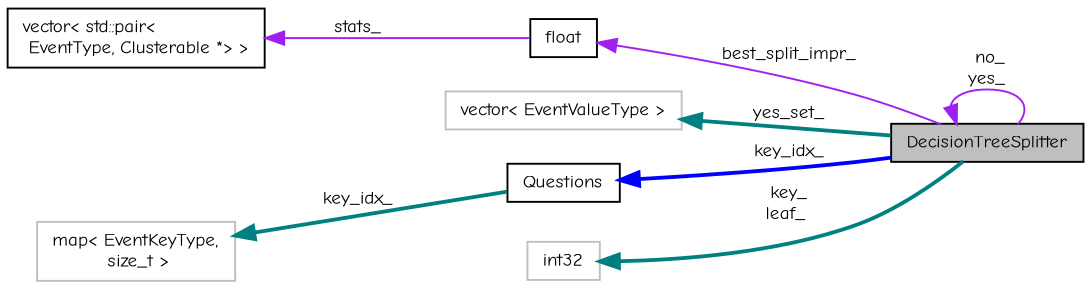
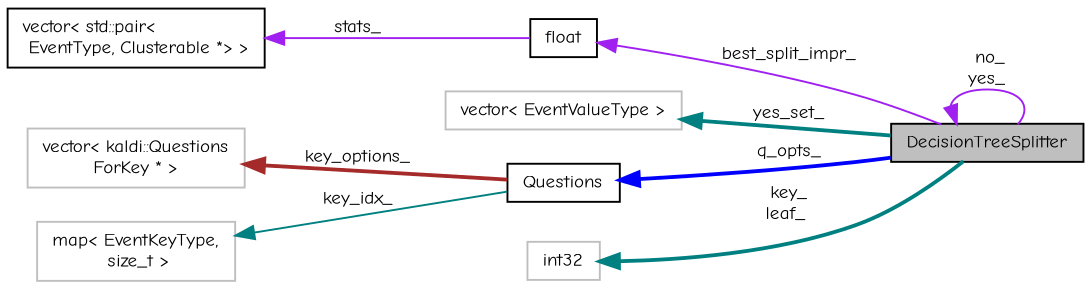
(786, 151) -> (786, 151)
none -> (136, 158)
(381, 212) -> (381, 212)
